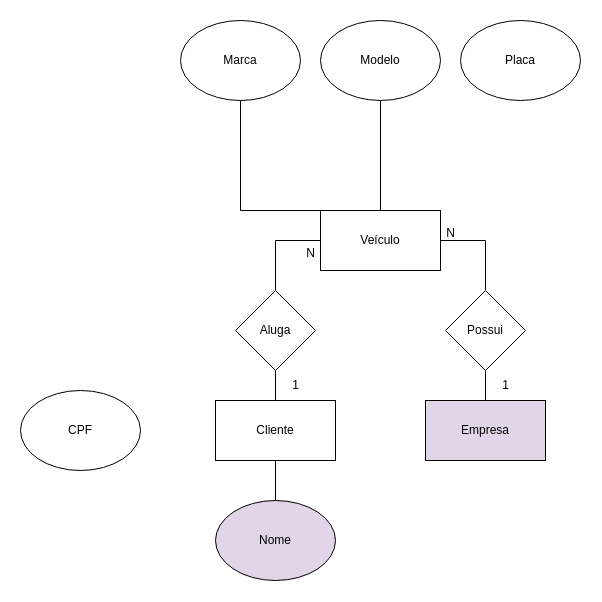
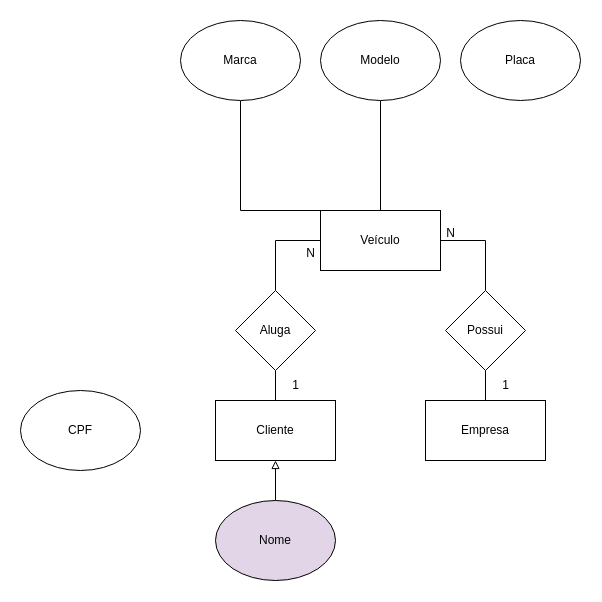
(486, 431) -> (486, 431)
(276, 467) -> (276, 470)
